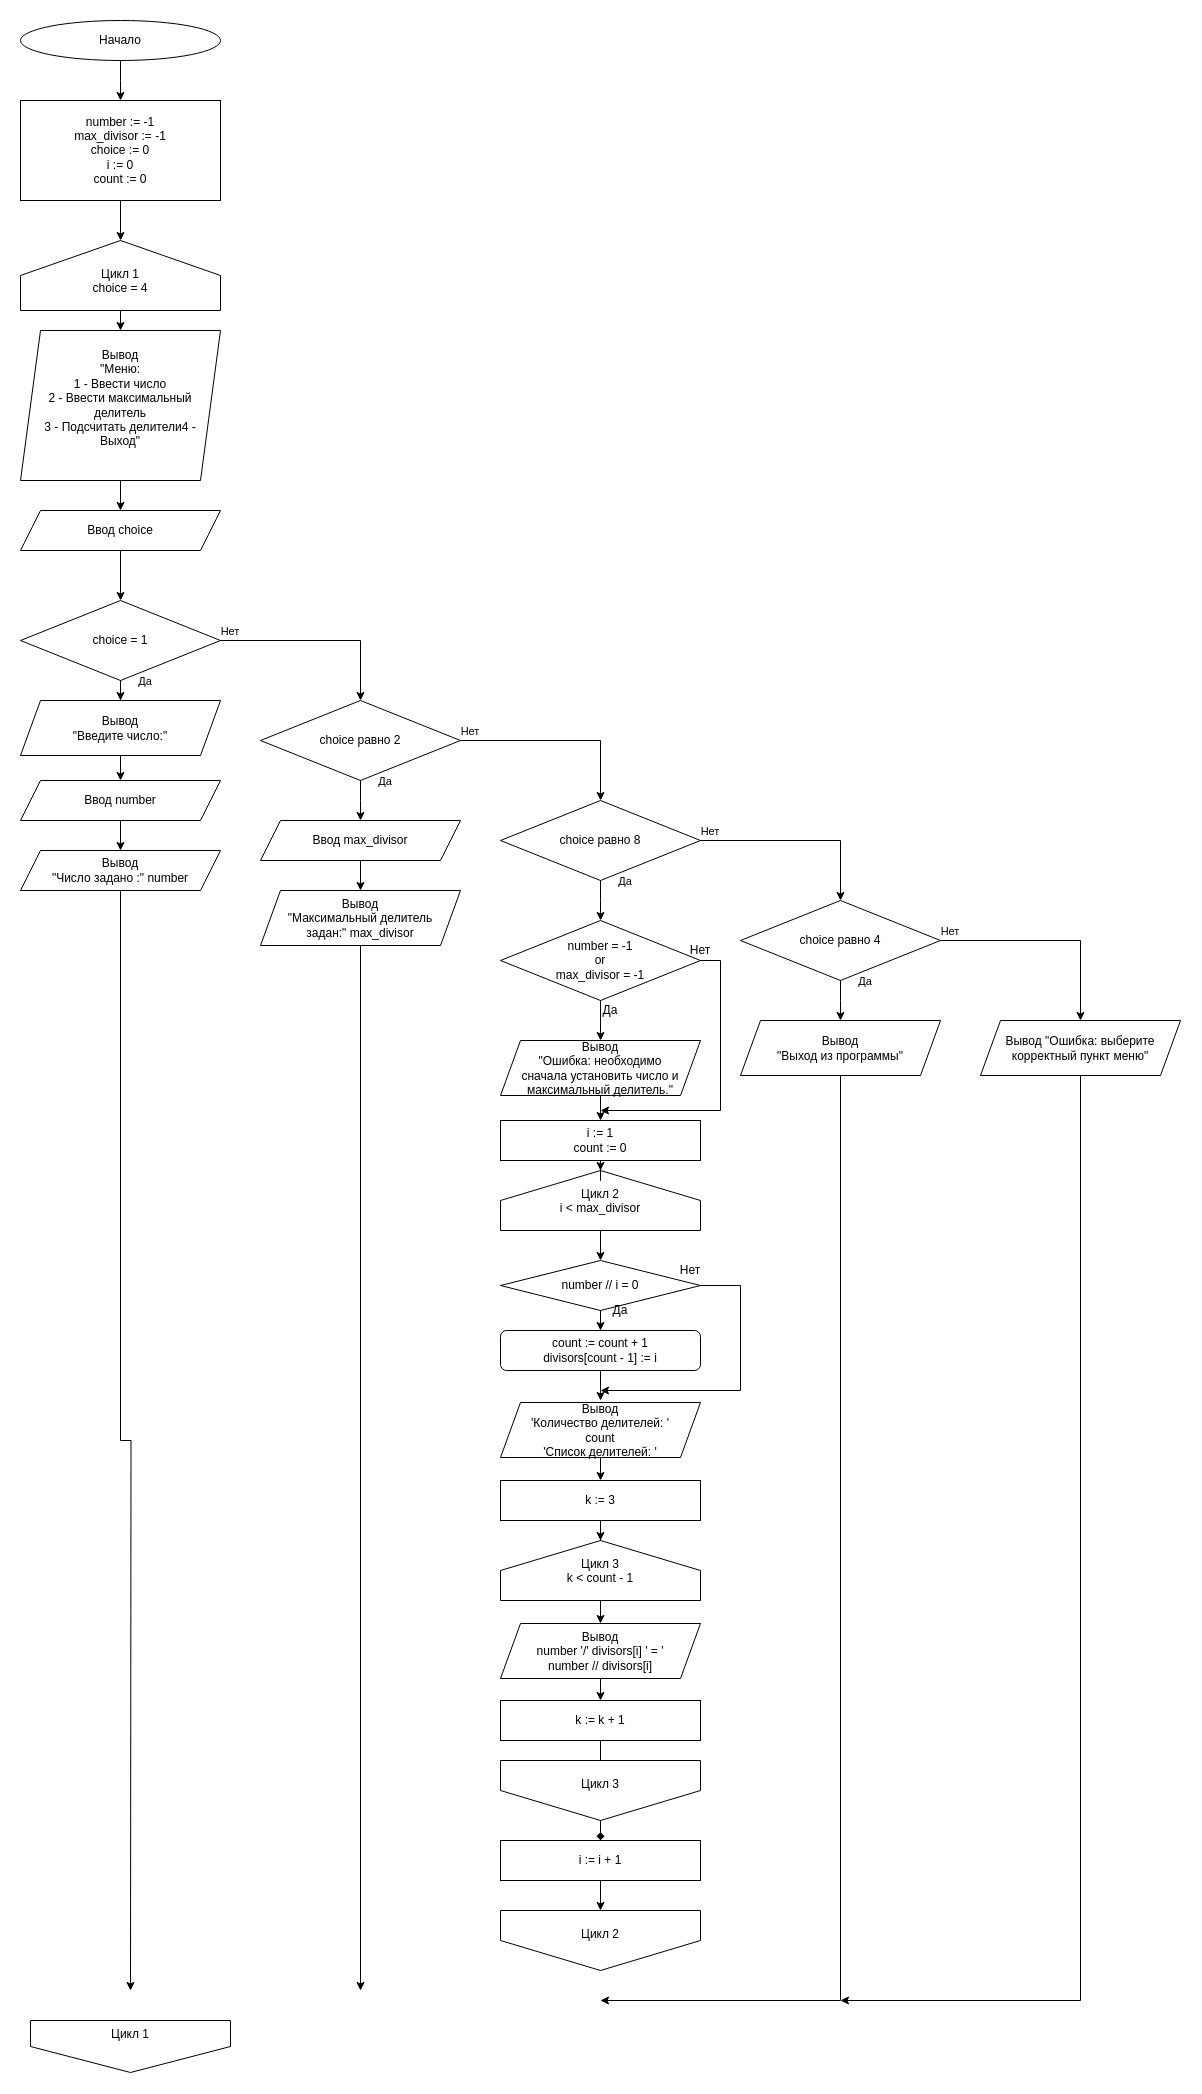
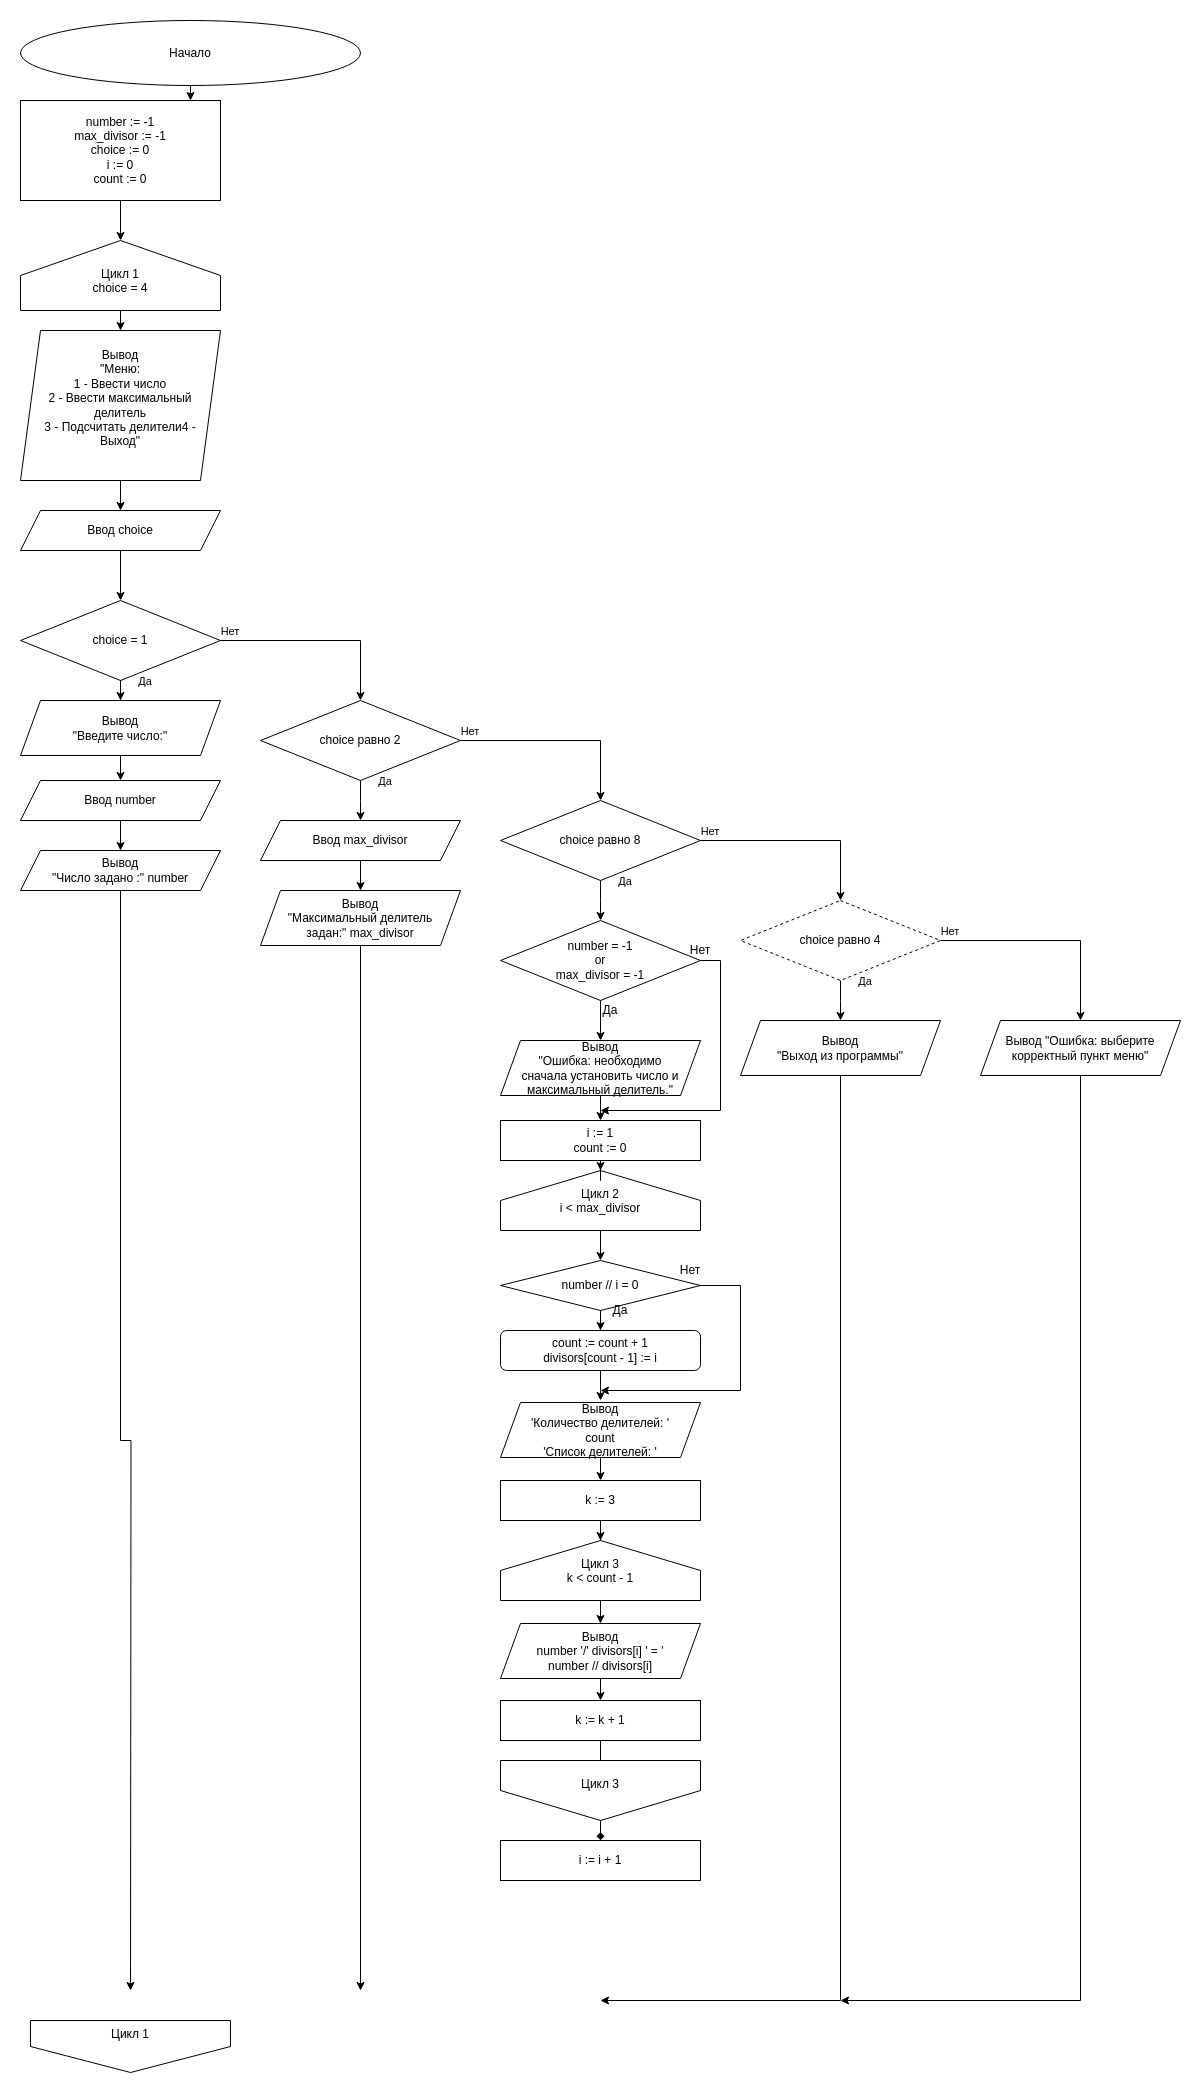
(121, 41) -> (191, 53)
(841, 941) -> (841, 941)
(601, 1900) -> none
(601, 1941) -> none
